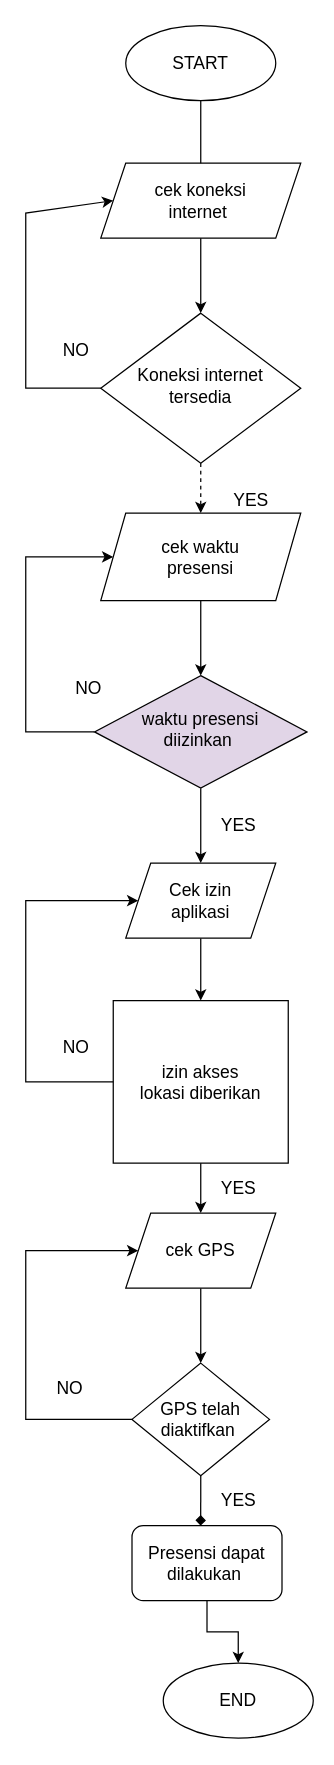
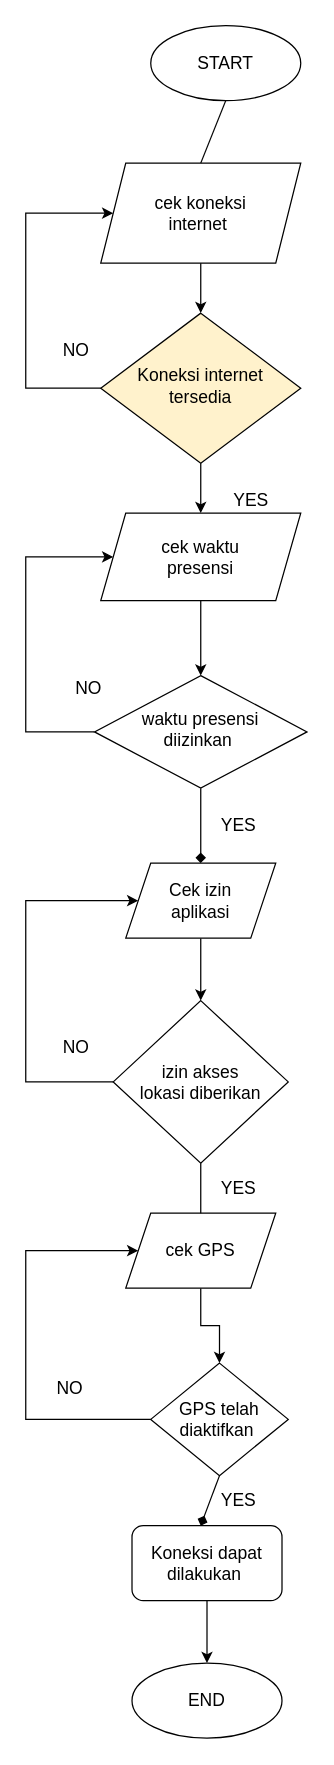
(201, 63) -> (226, 63)
(201, 201) -> (201, 213)
(201, 388) -> (201, 388)
(201, 483) -> (201, 483)
(201, 732) -> (201, 732)
(201, 853) -> (201, 852)
(201, 1082) -> (201, 1082)
(201, 1203) -> (201, 1206)
(201, 1419) -> (219, 1419)
(207, 1563) -> (207, 1563)
(238, 1701) -> (207, 1701)
